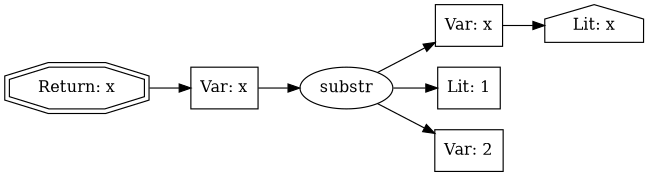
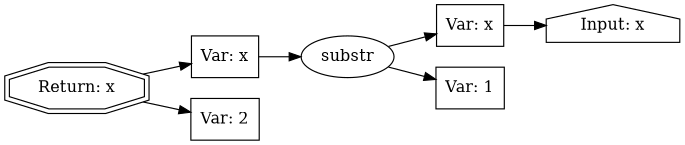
(594, 25) -> (613, 25)
(469, 88) -> (470, 88)
(401, 116) -> (161, 106)
